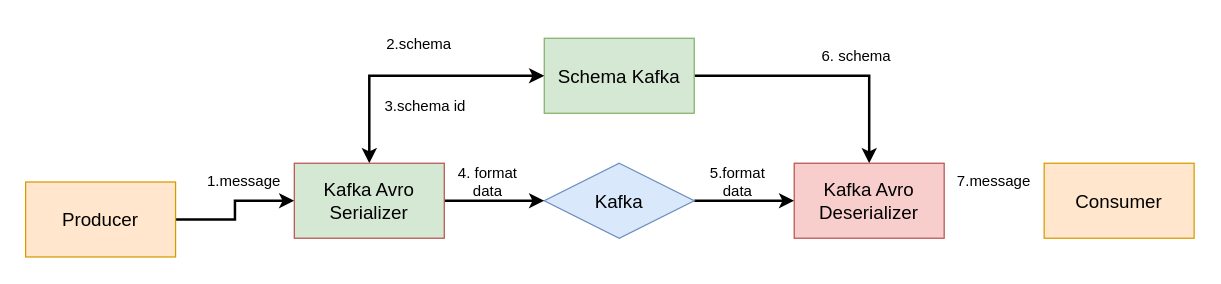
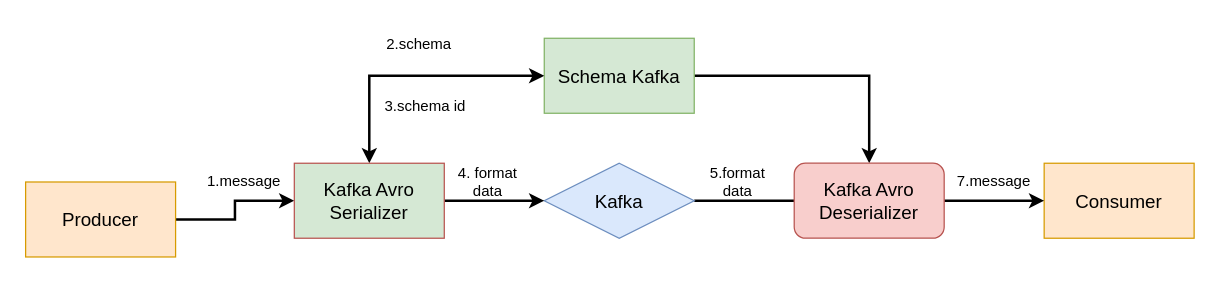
(857, 57) -> none
(781, 201) -> (786, 201)
(869, 201) -> (869, 201)
none -> (989, 201)
